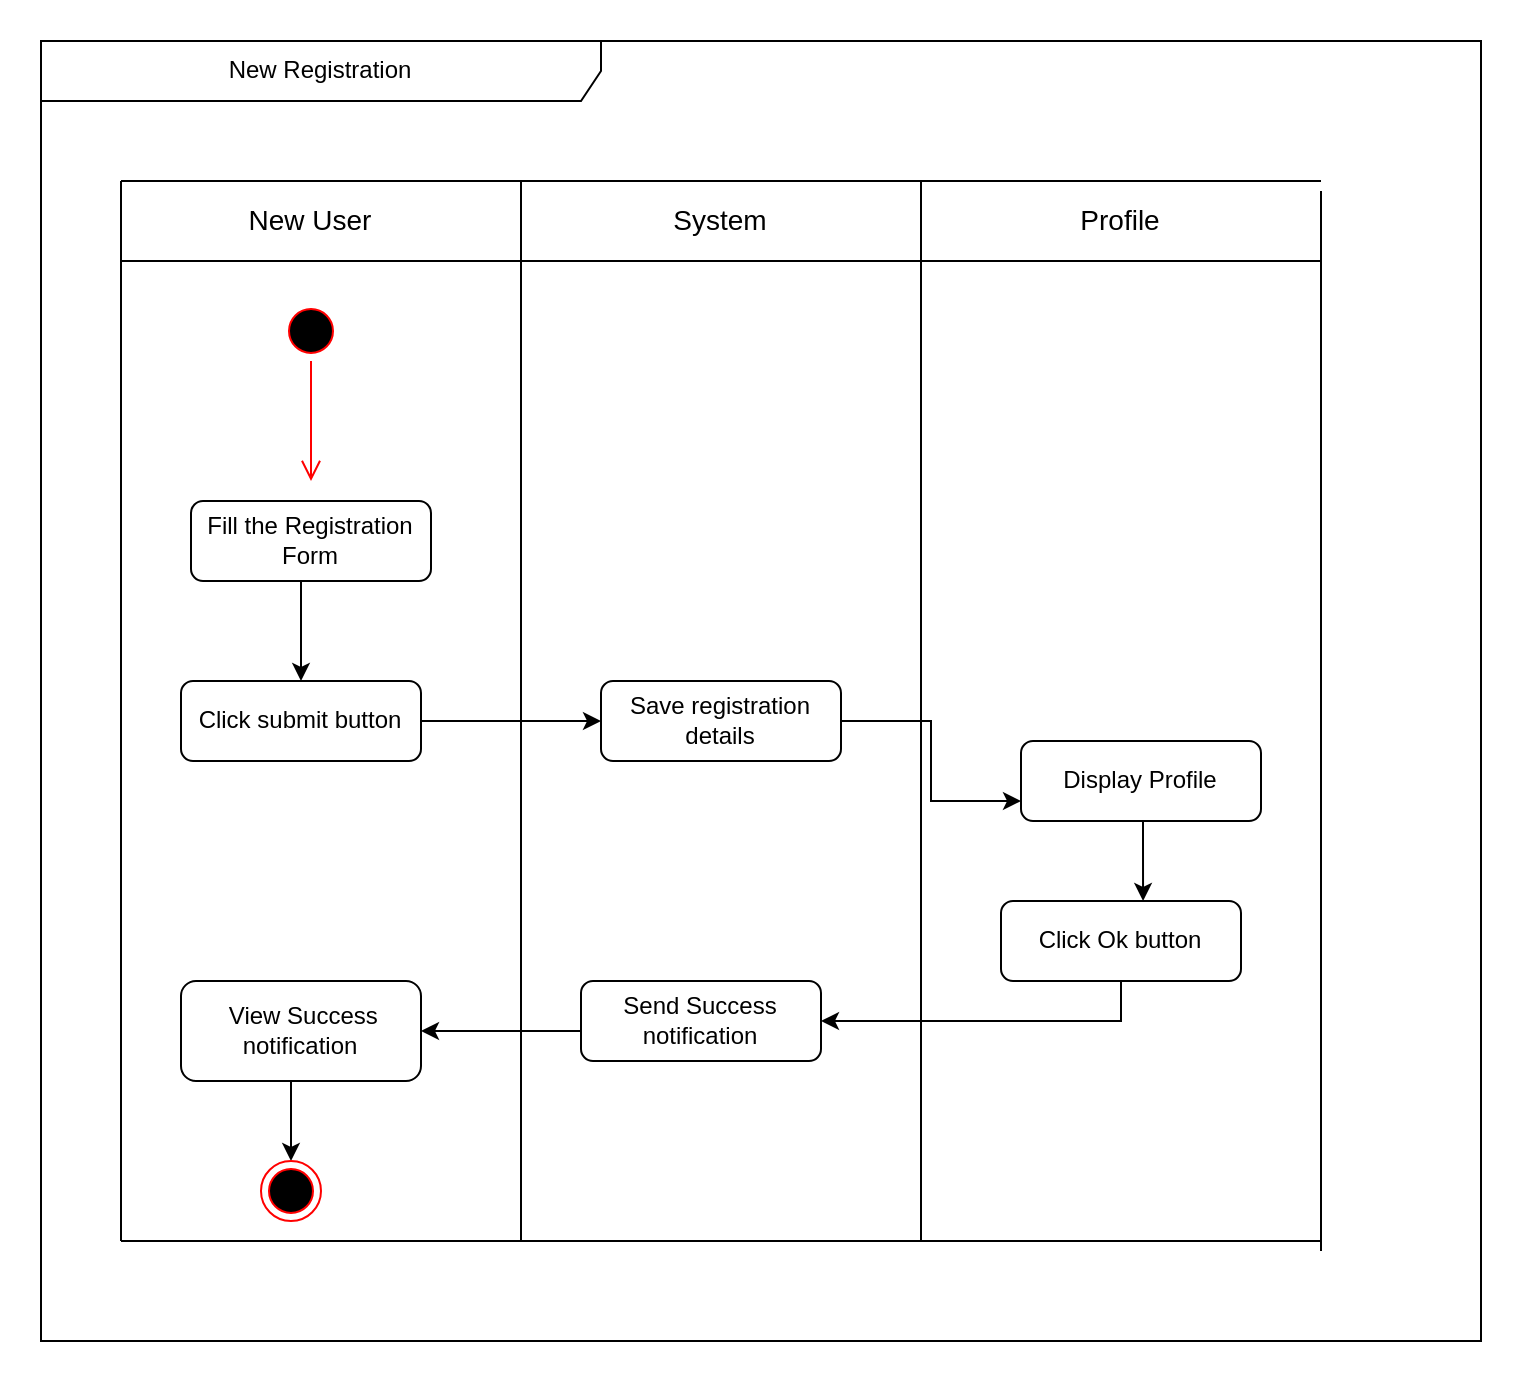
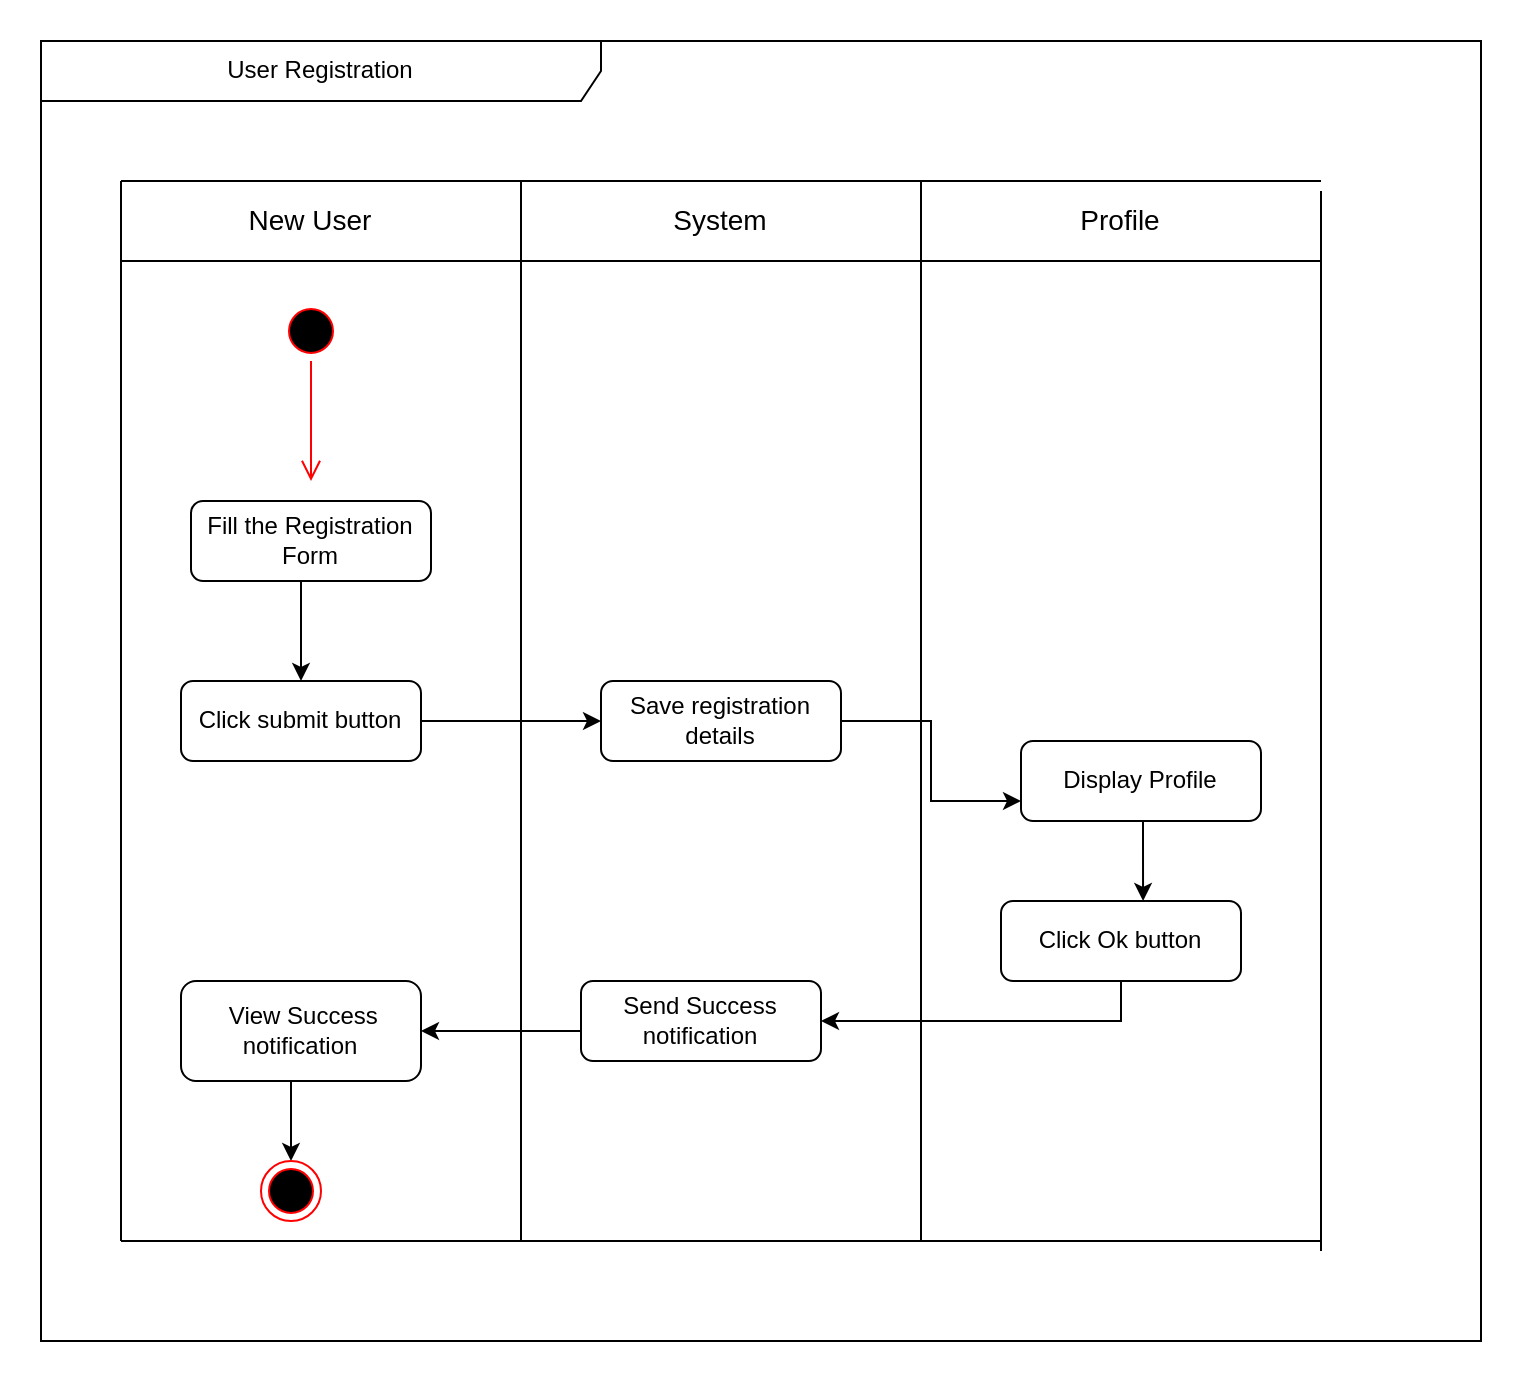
(321, 71) -> (321, 71)
